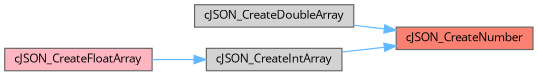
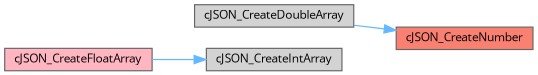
(363, 50) -> none
